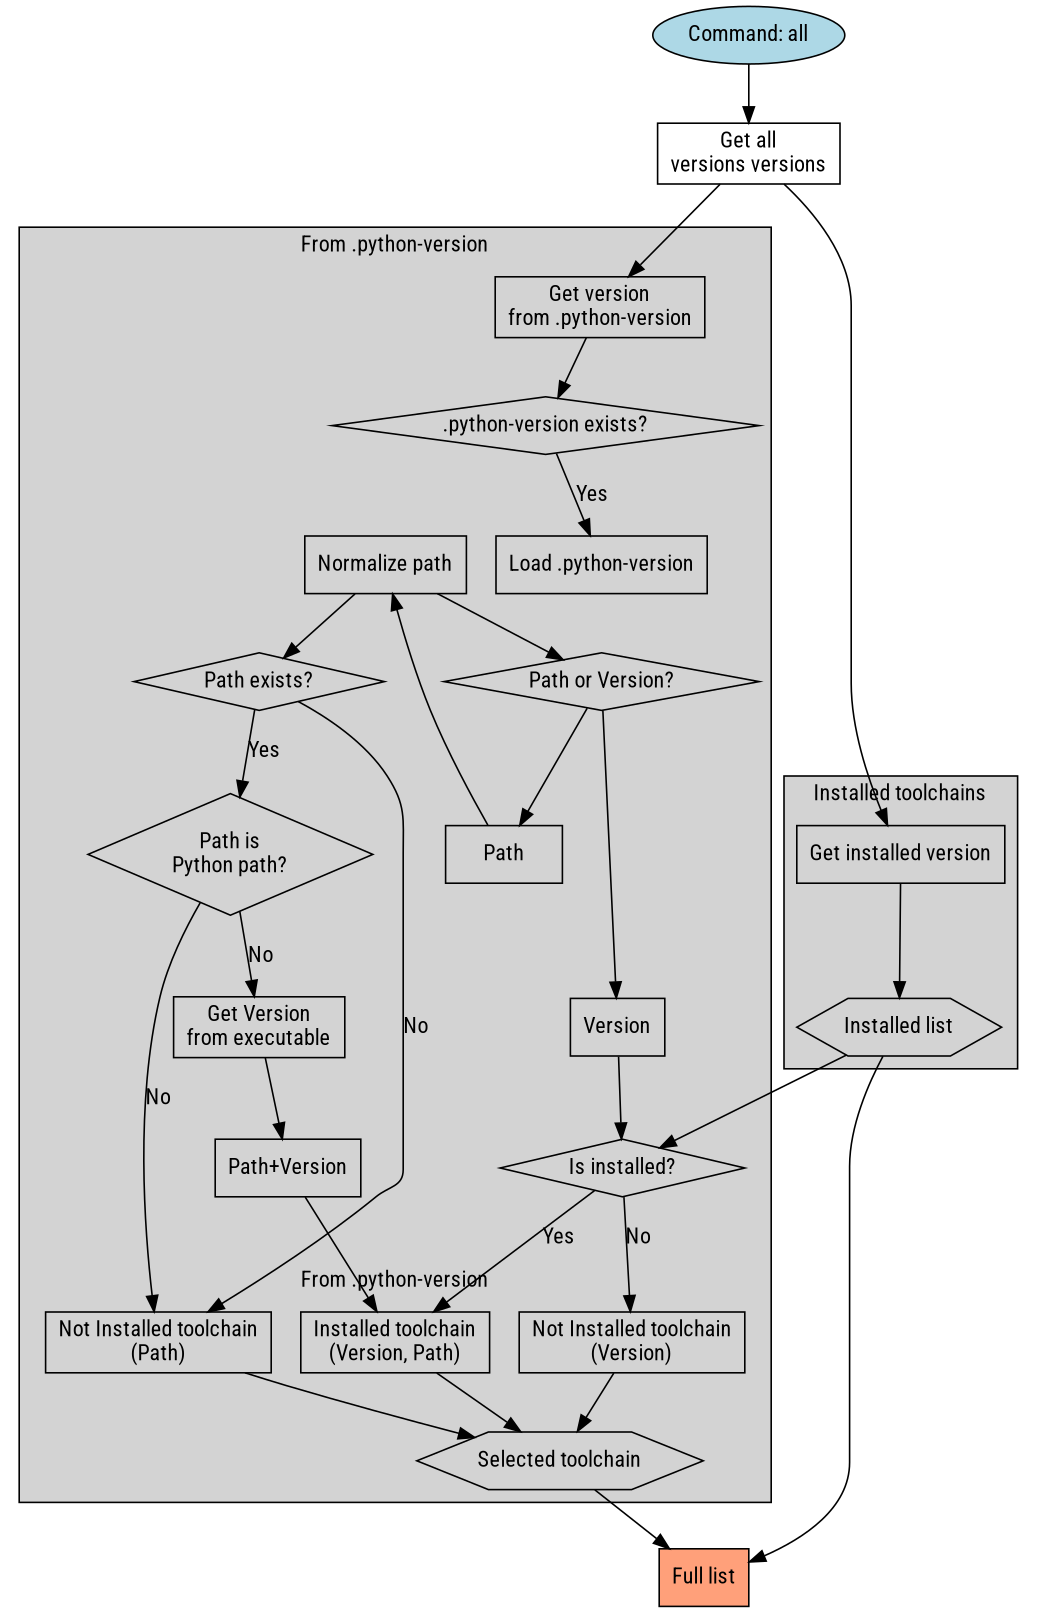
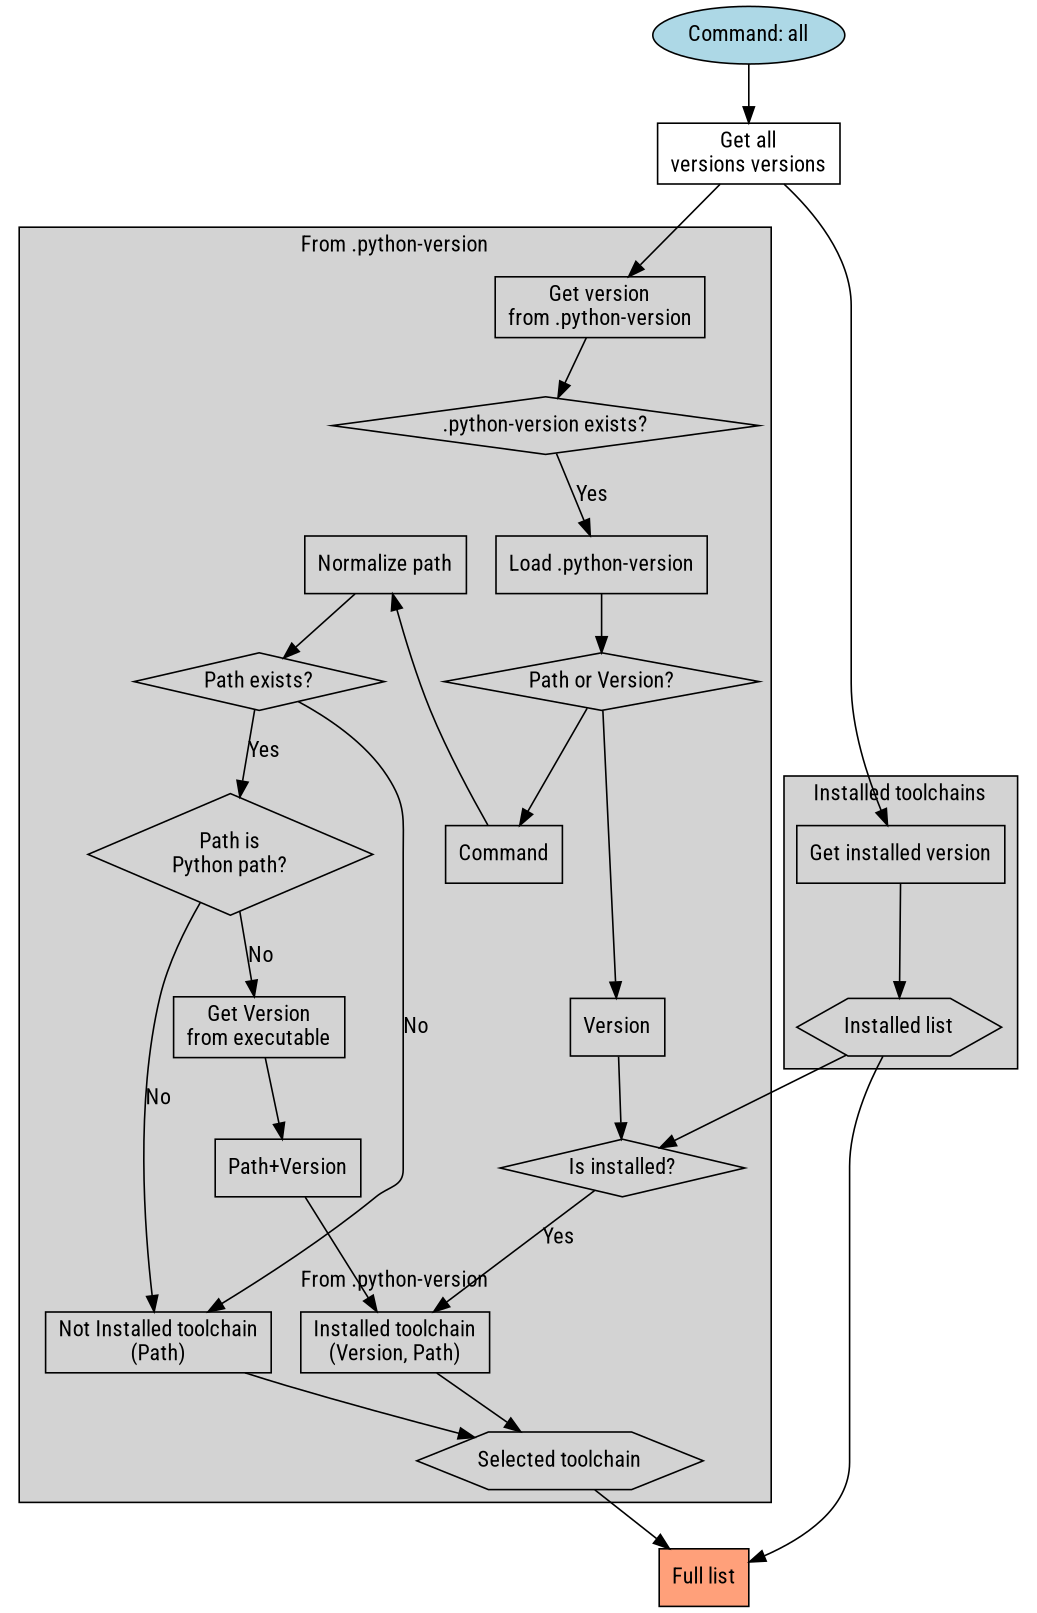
(493, 623) -> (602, 615)
(504, 854) -> (504, 854)
(632, 1342) -> none
